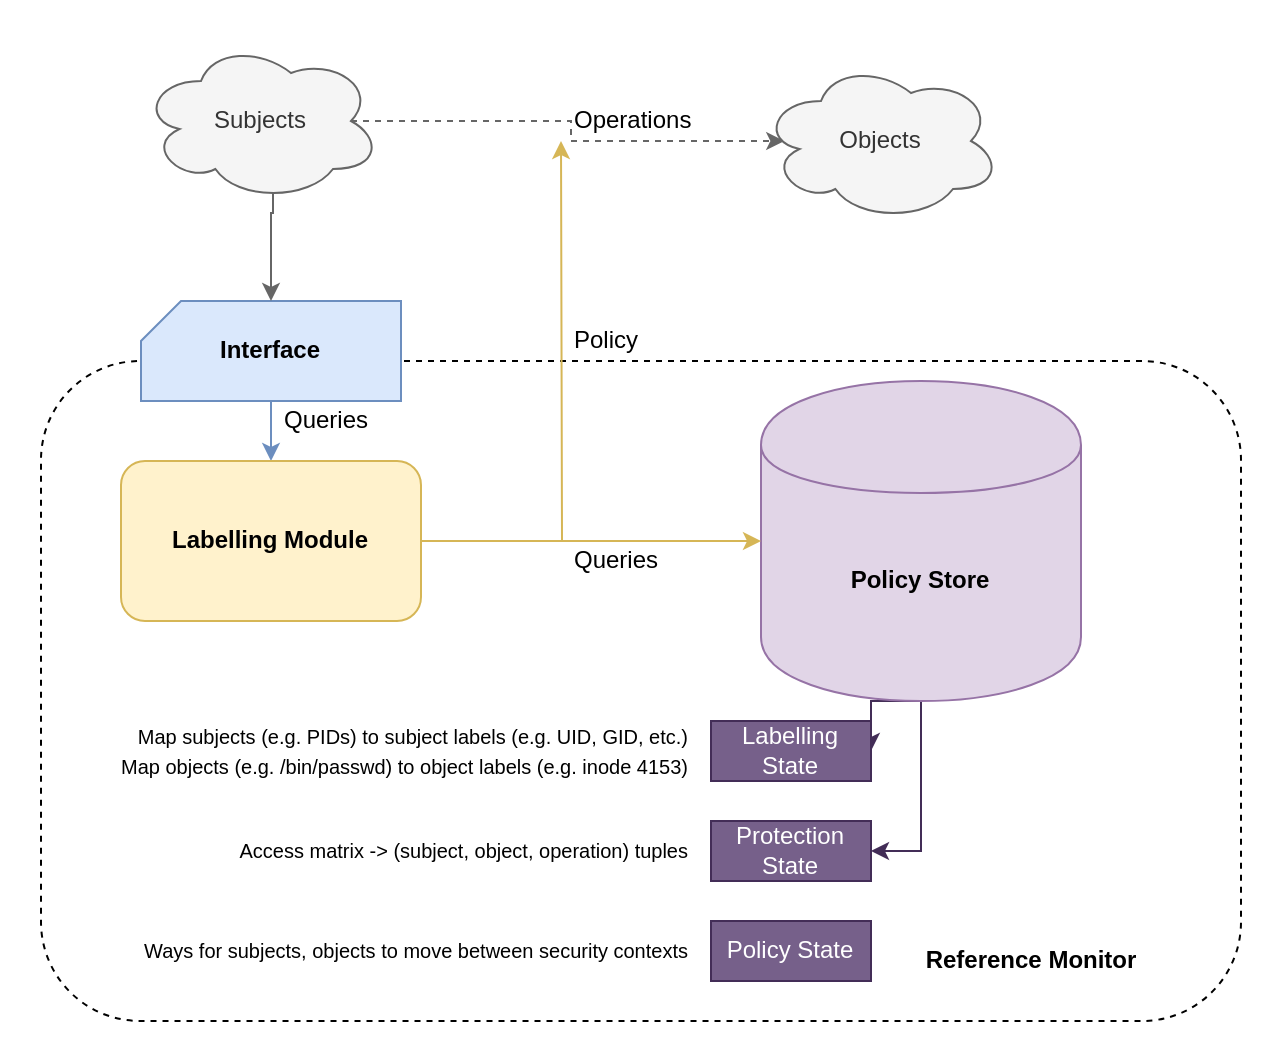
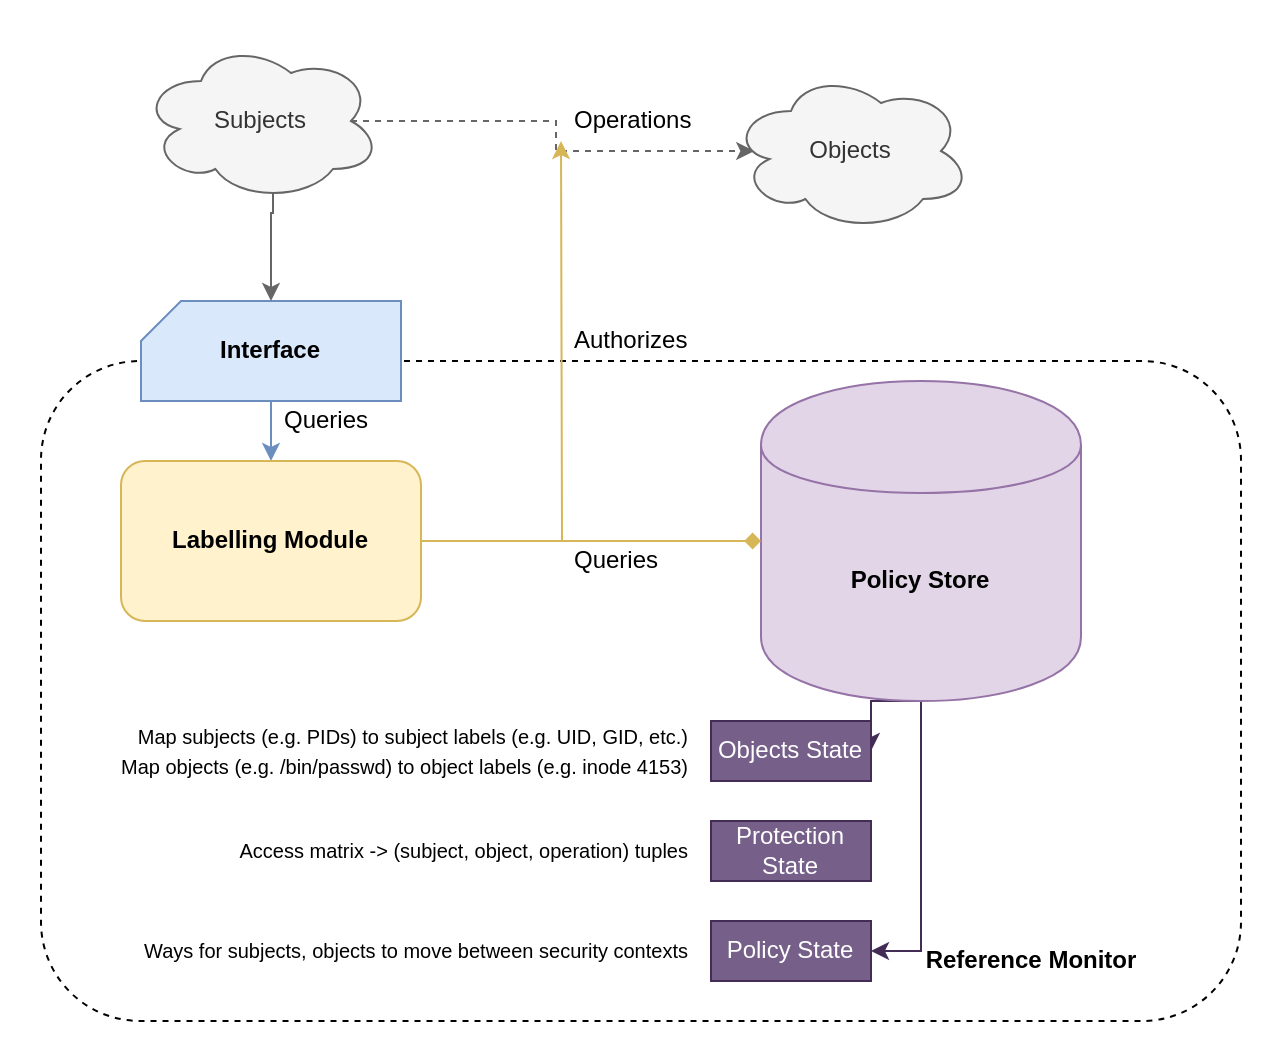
(881, 141) -> (851, 151)
(609, 341) -> (639, 341)
(745, 541) -> (744, 541)
(791, 751) -> (791, 751)
(901, 851) -> none
none -> (921, 921)
